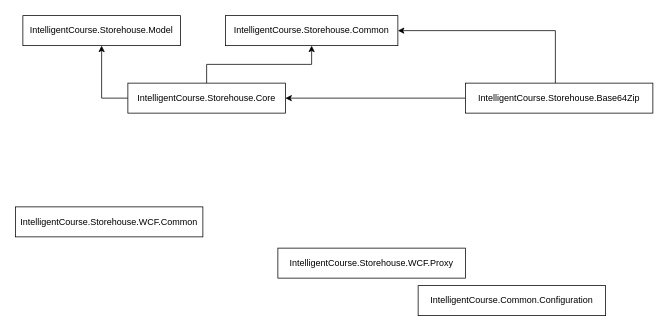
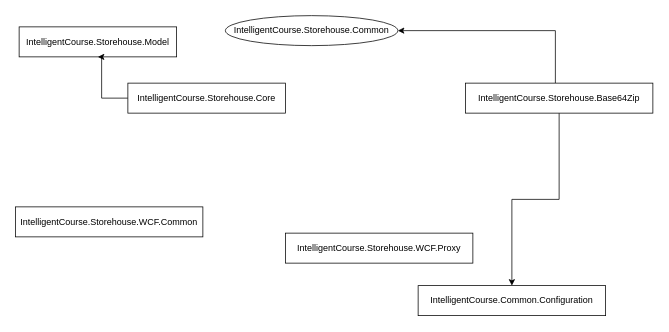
(102, 30) -> (98, 42)
(312, 30) -> (312, 30)
(257, 64) -> none
(292, 98) -> (536, 199)
(372, 263) -> (379, 248)
